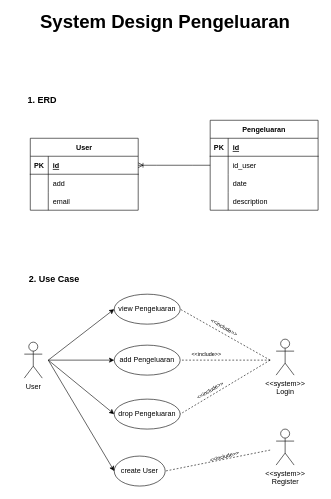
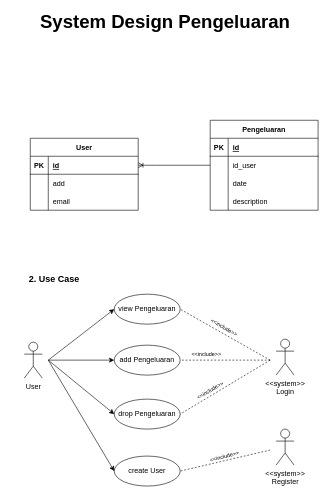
(42, 99) -> none
(140, 471) -> (147, 471)
